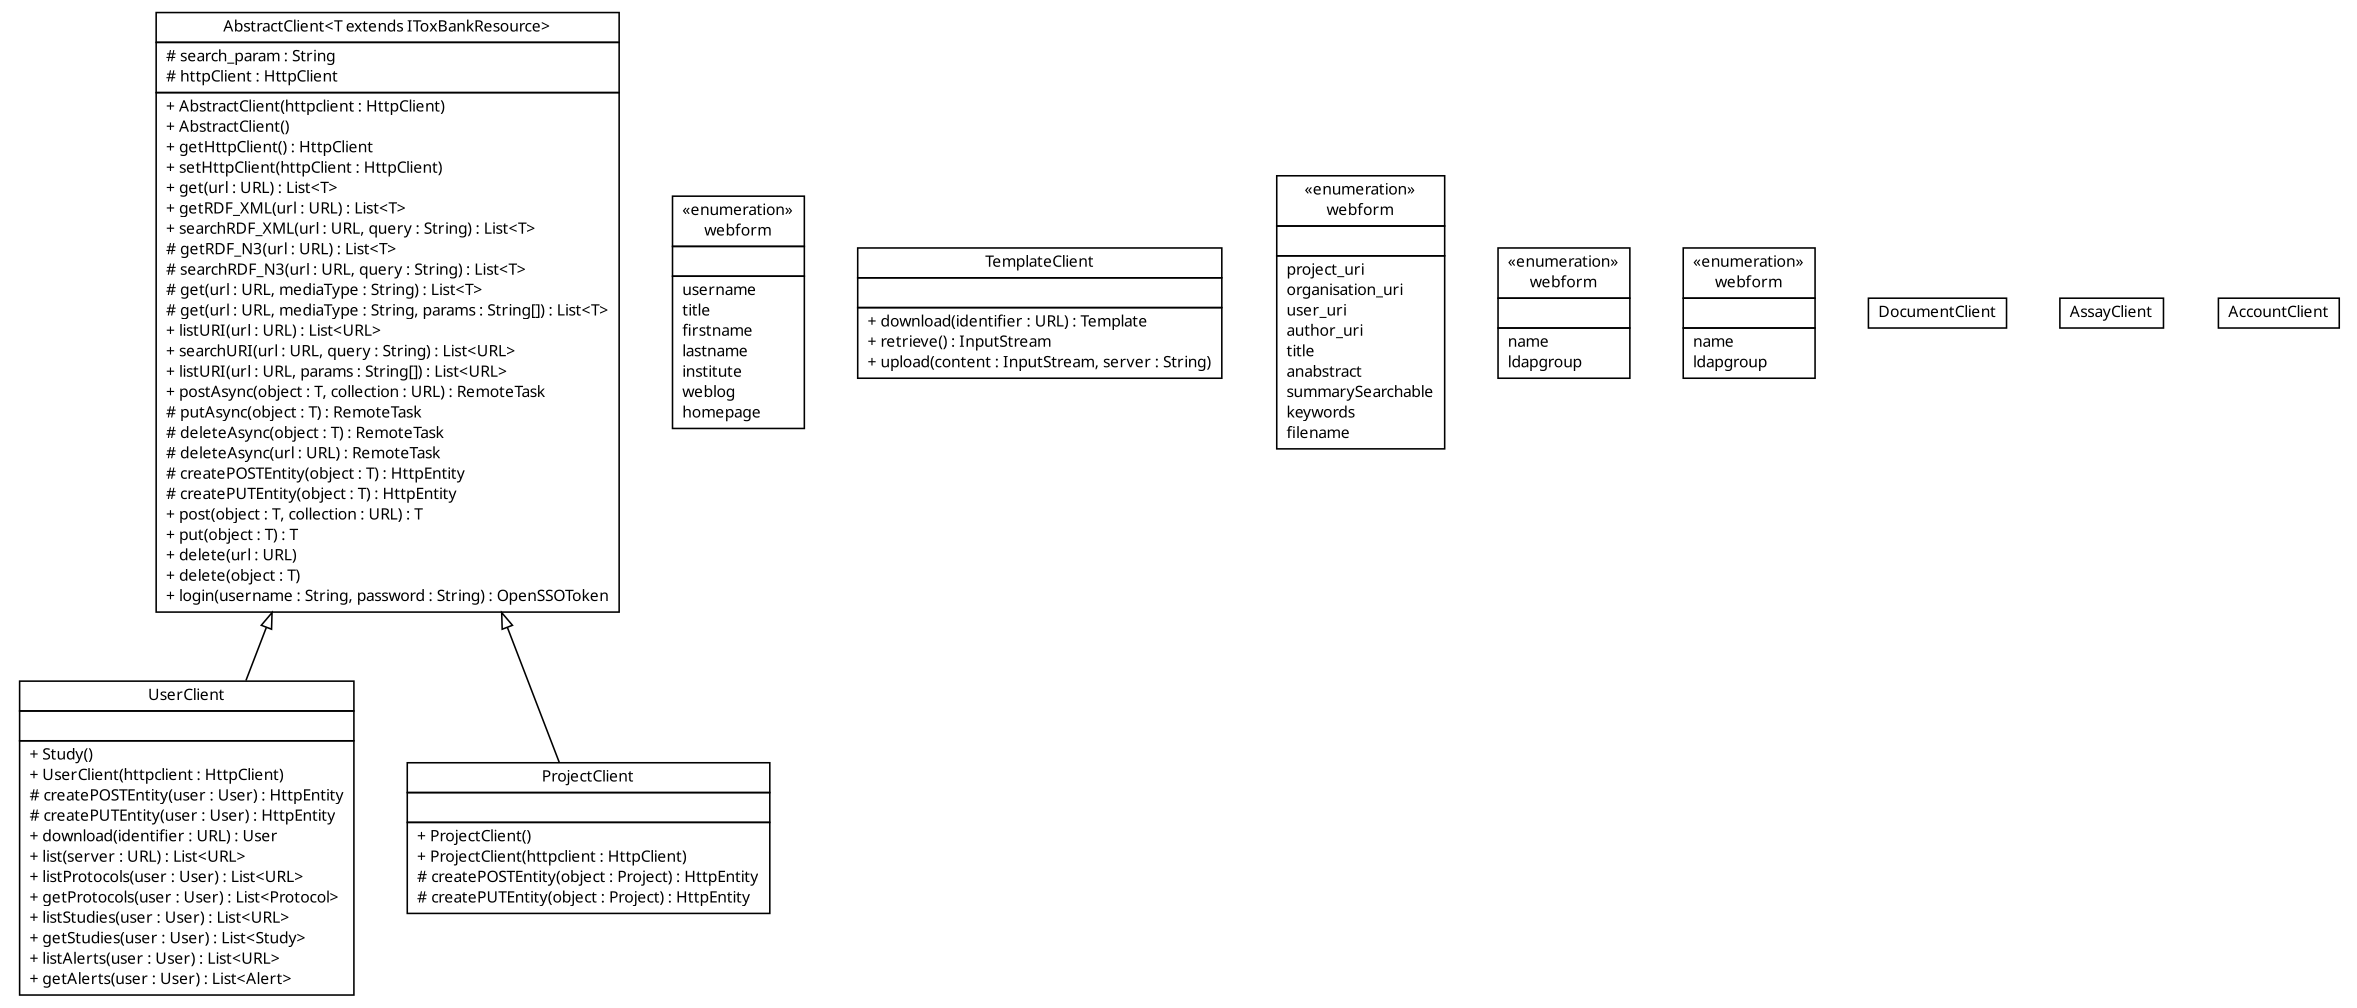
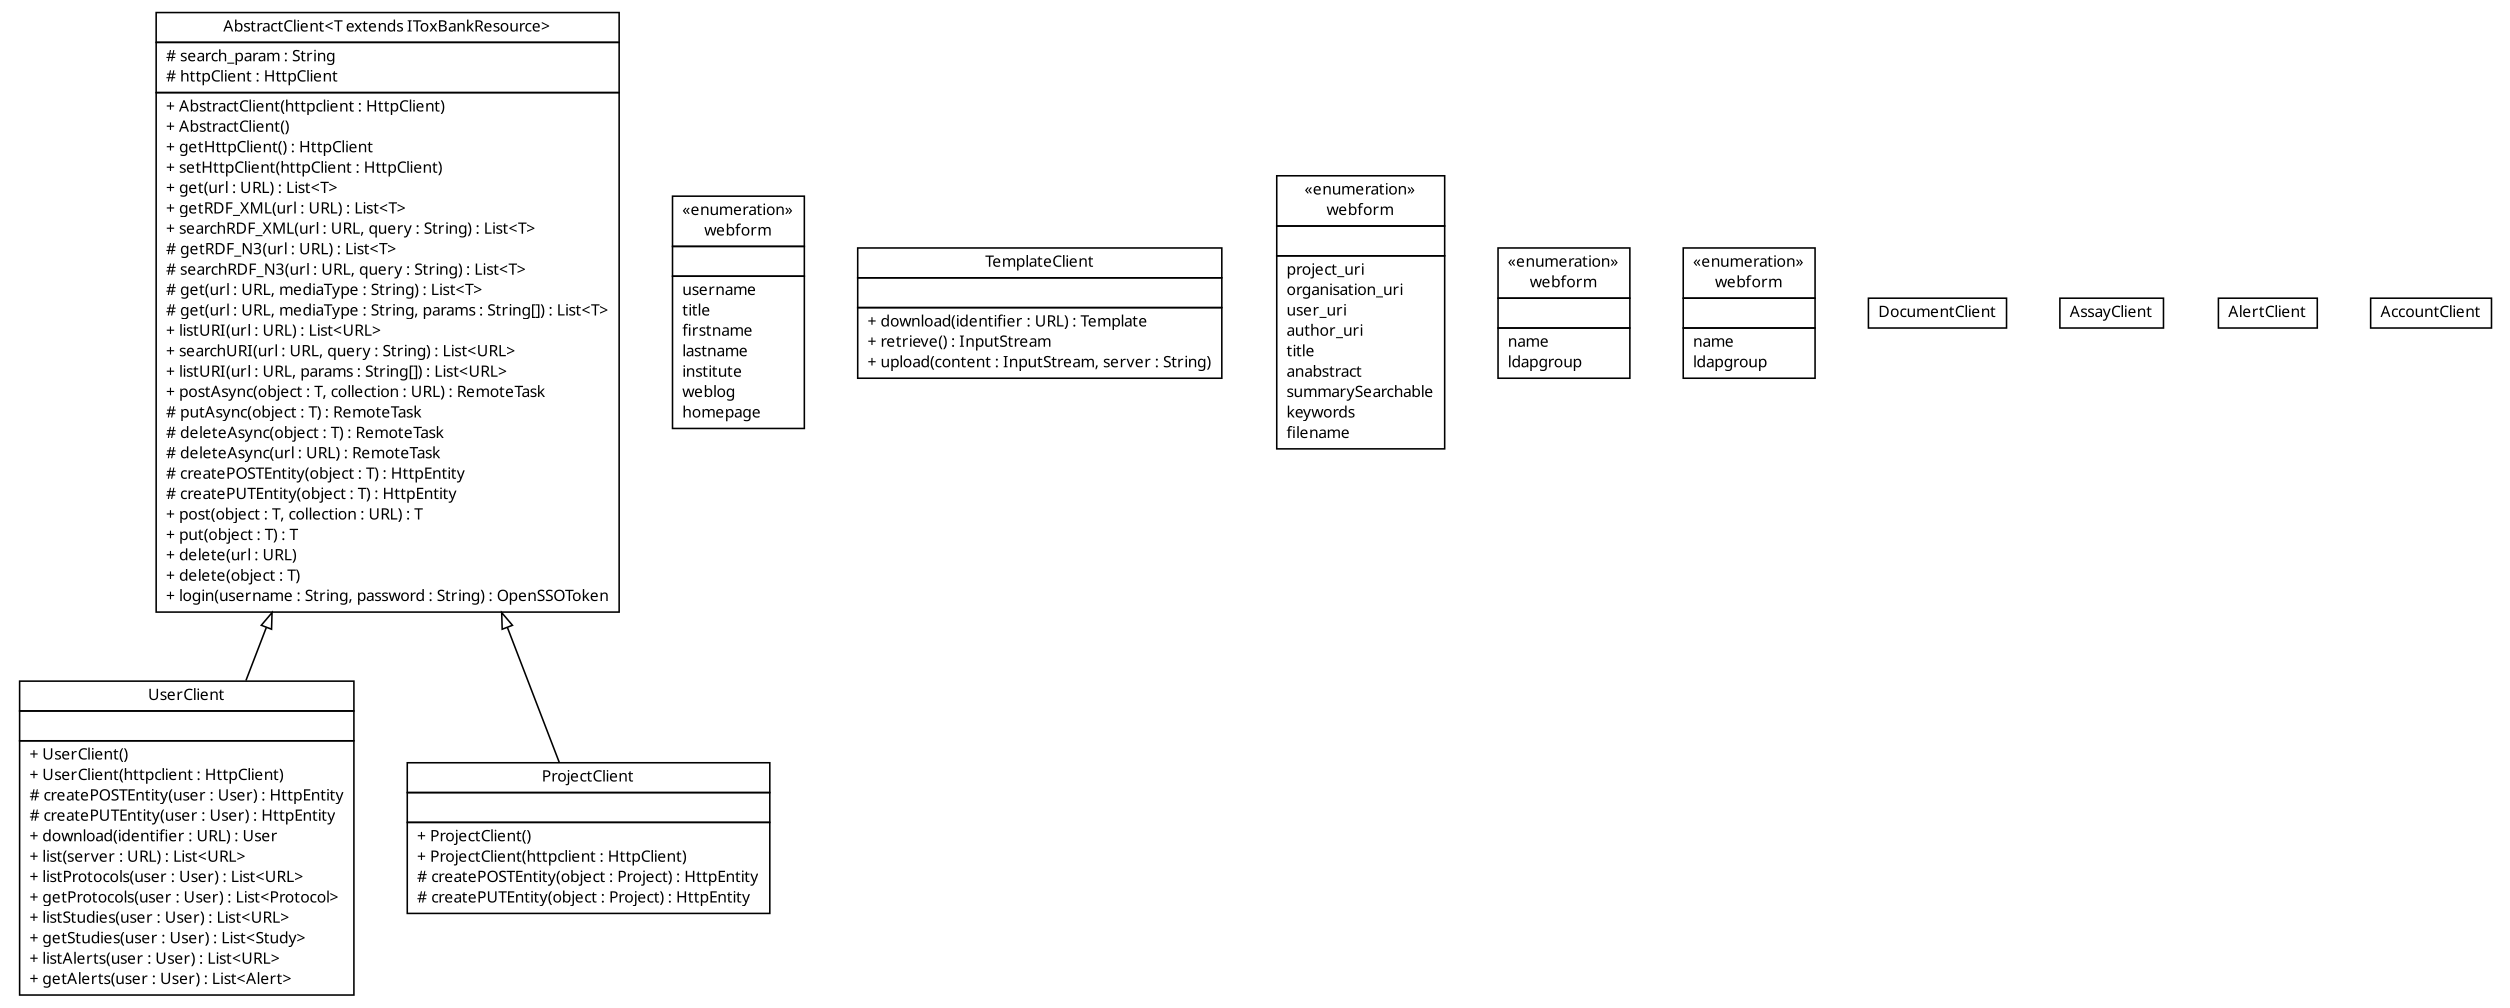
none -> (2267, 312)
(62, 755) -> (79, 755)
